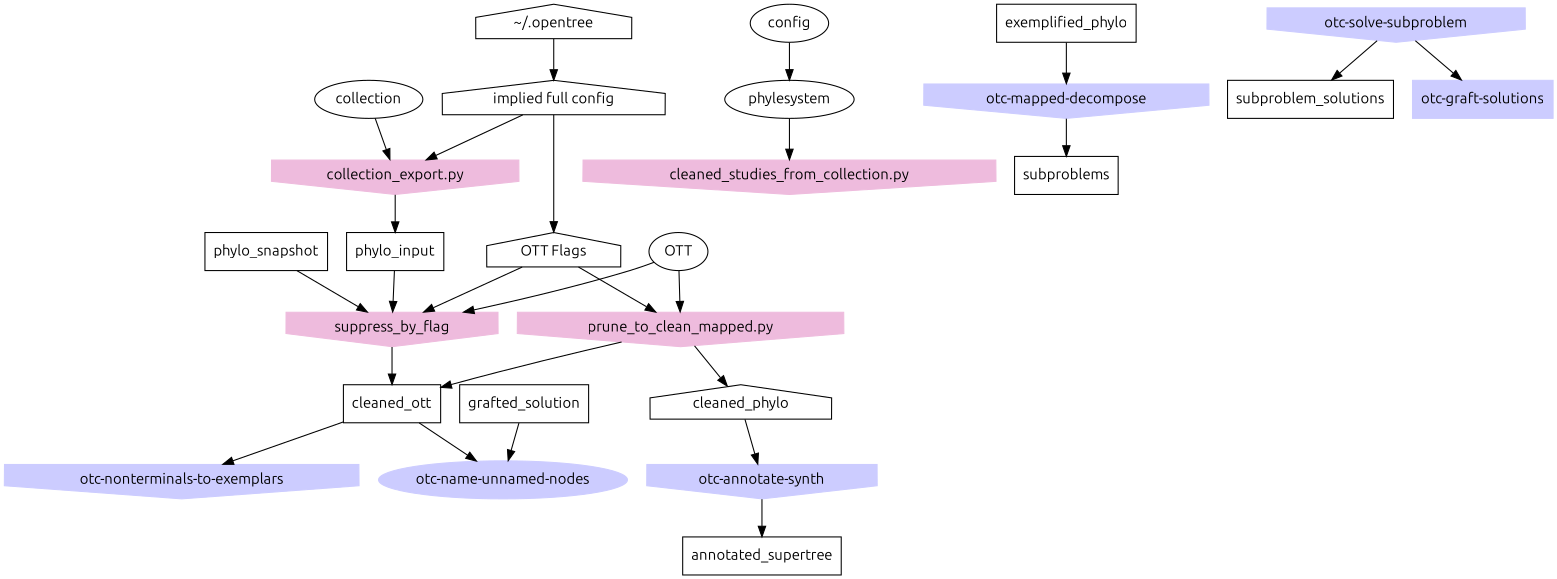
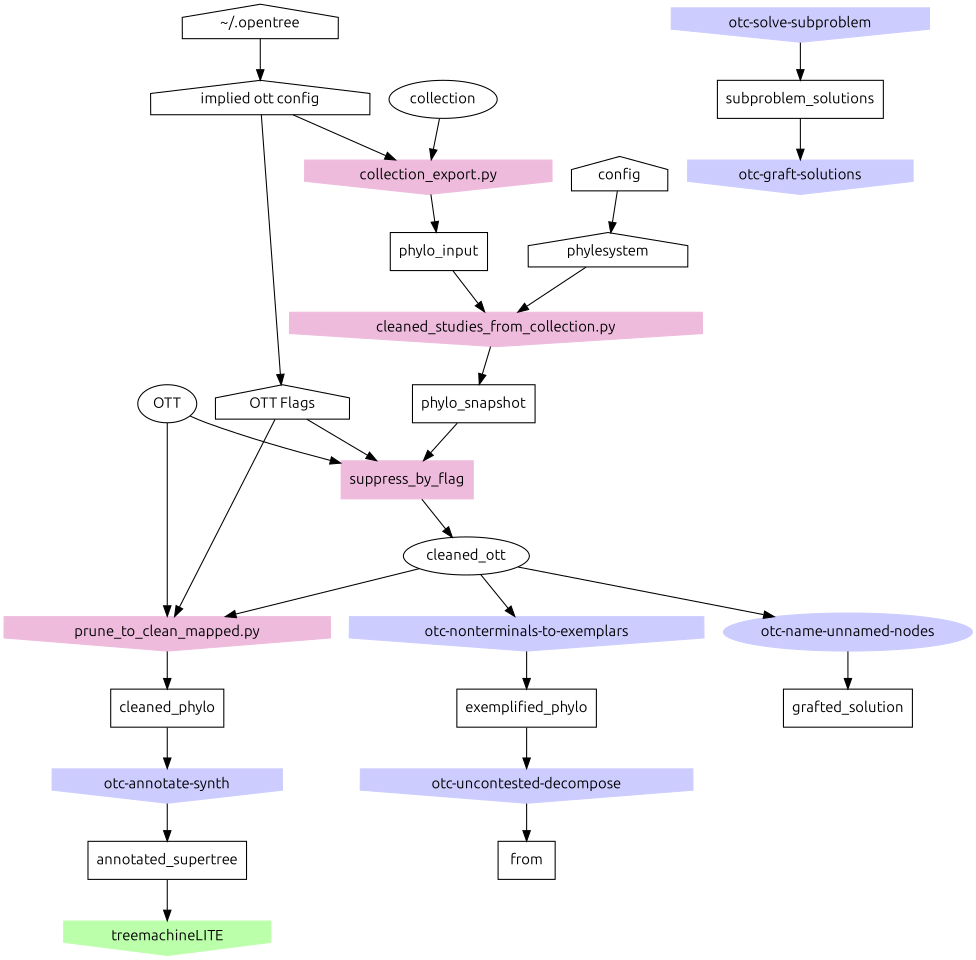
(789, 23) -> (620, 175)
(1434, 57) -> (800, 134)
(554, 99) -> (260, 99)
(789, 99) -> (608, 252)
(1066, 99) -> (527, 784)
(1483, 99) -> (800, 175)
(1066, 175) -> (527, 860)
(394, 286) -> (466, 287)
(392, 328) -> (407, 480)
none -> (486, 360)
(536, 362) -> (328, 591)
(392, 404) -> (466, 556)
(741, 404) -> (167, 708)
(515, 437) -> (848, 665)
none -> (527, 665)
none -> (167, 936)
